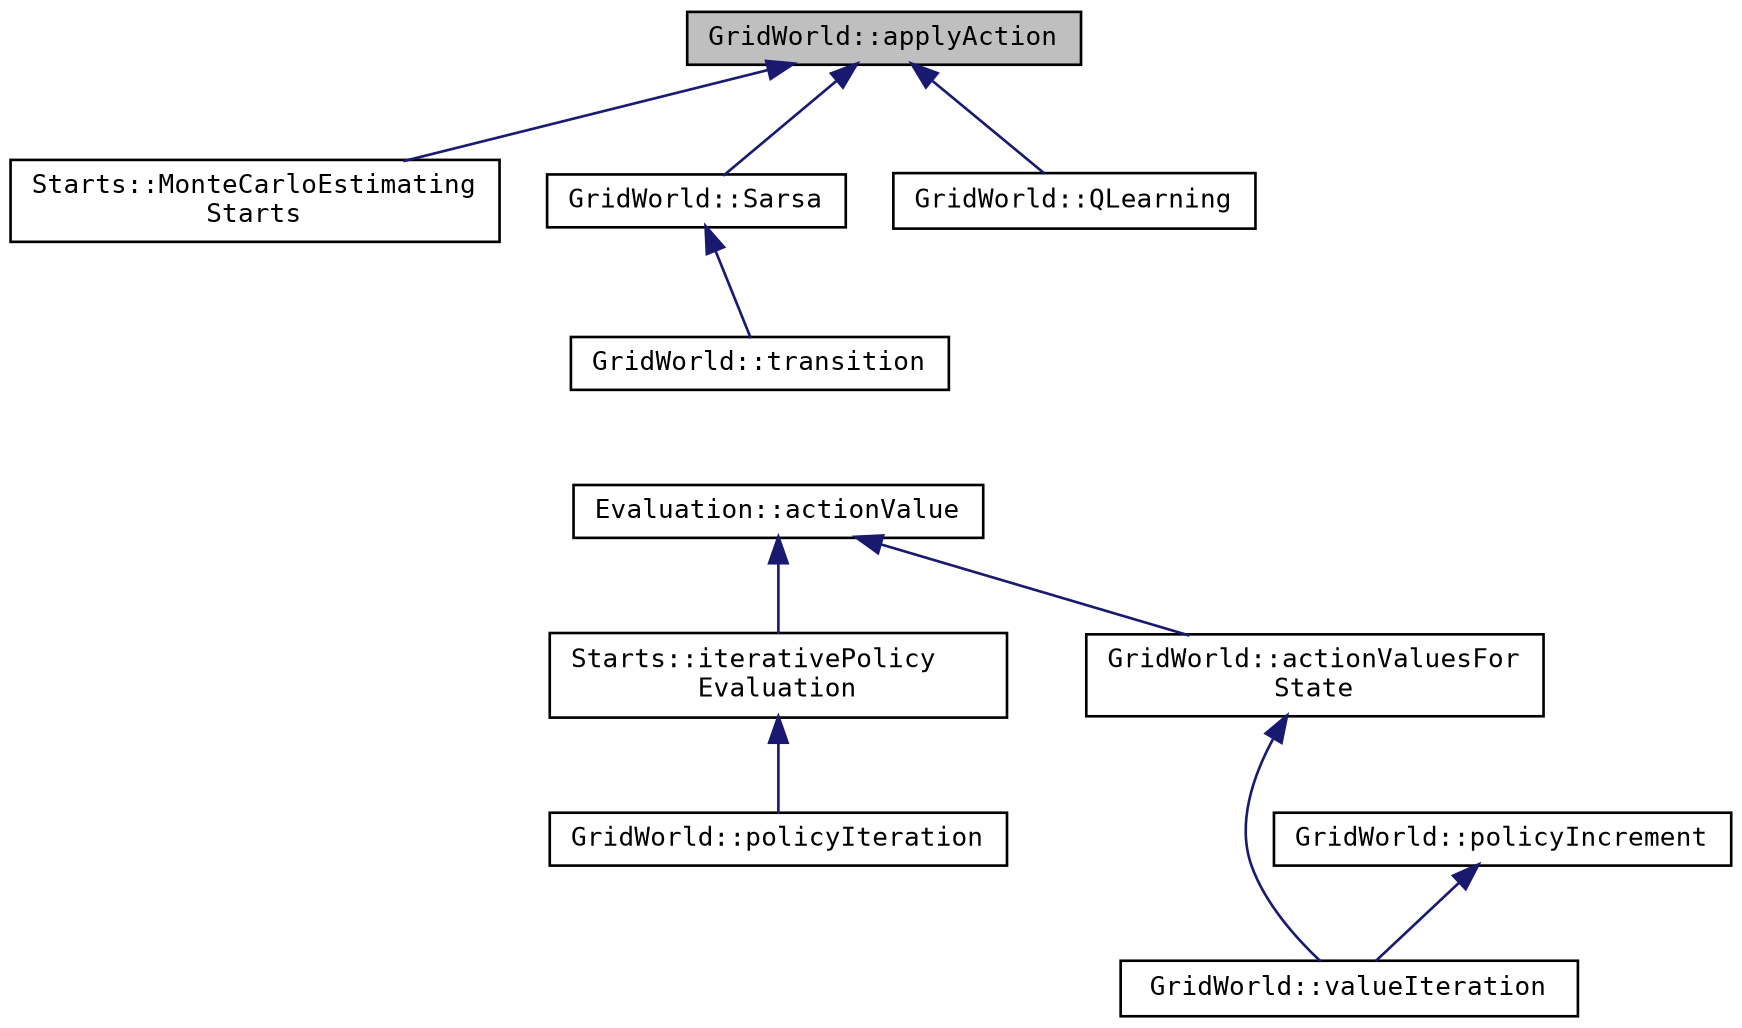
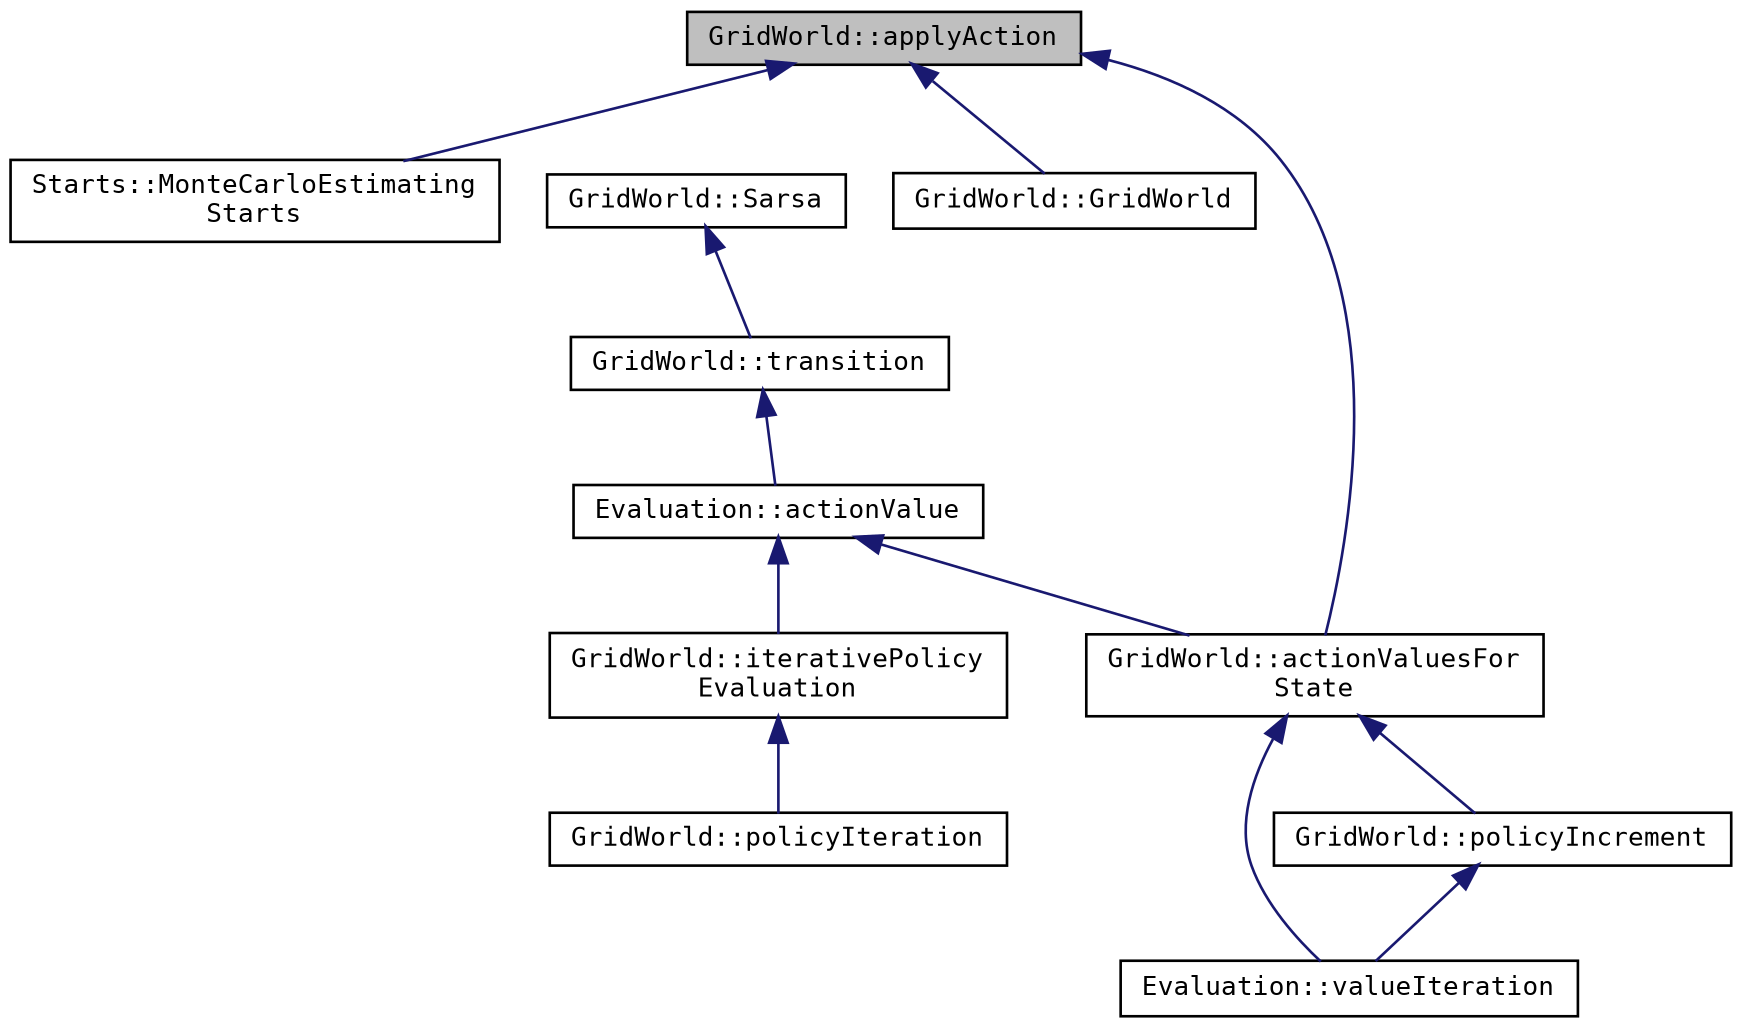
(780, 128) -> (1340, 291)
(1074, 201) -> (1074, 201)
none -> (771, 451)
(778, 675) -> (778, 675)
none -> (1428, 773)
(1349, 989) -> (1349, 989)
